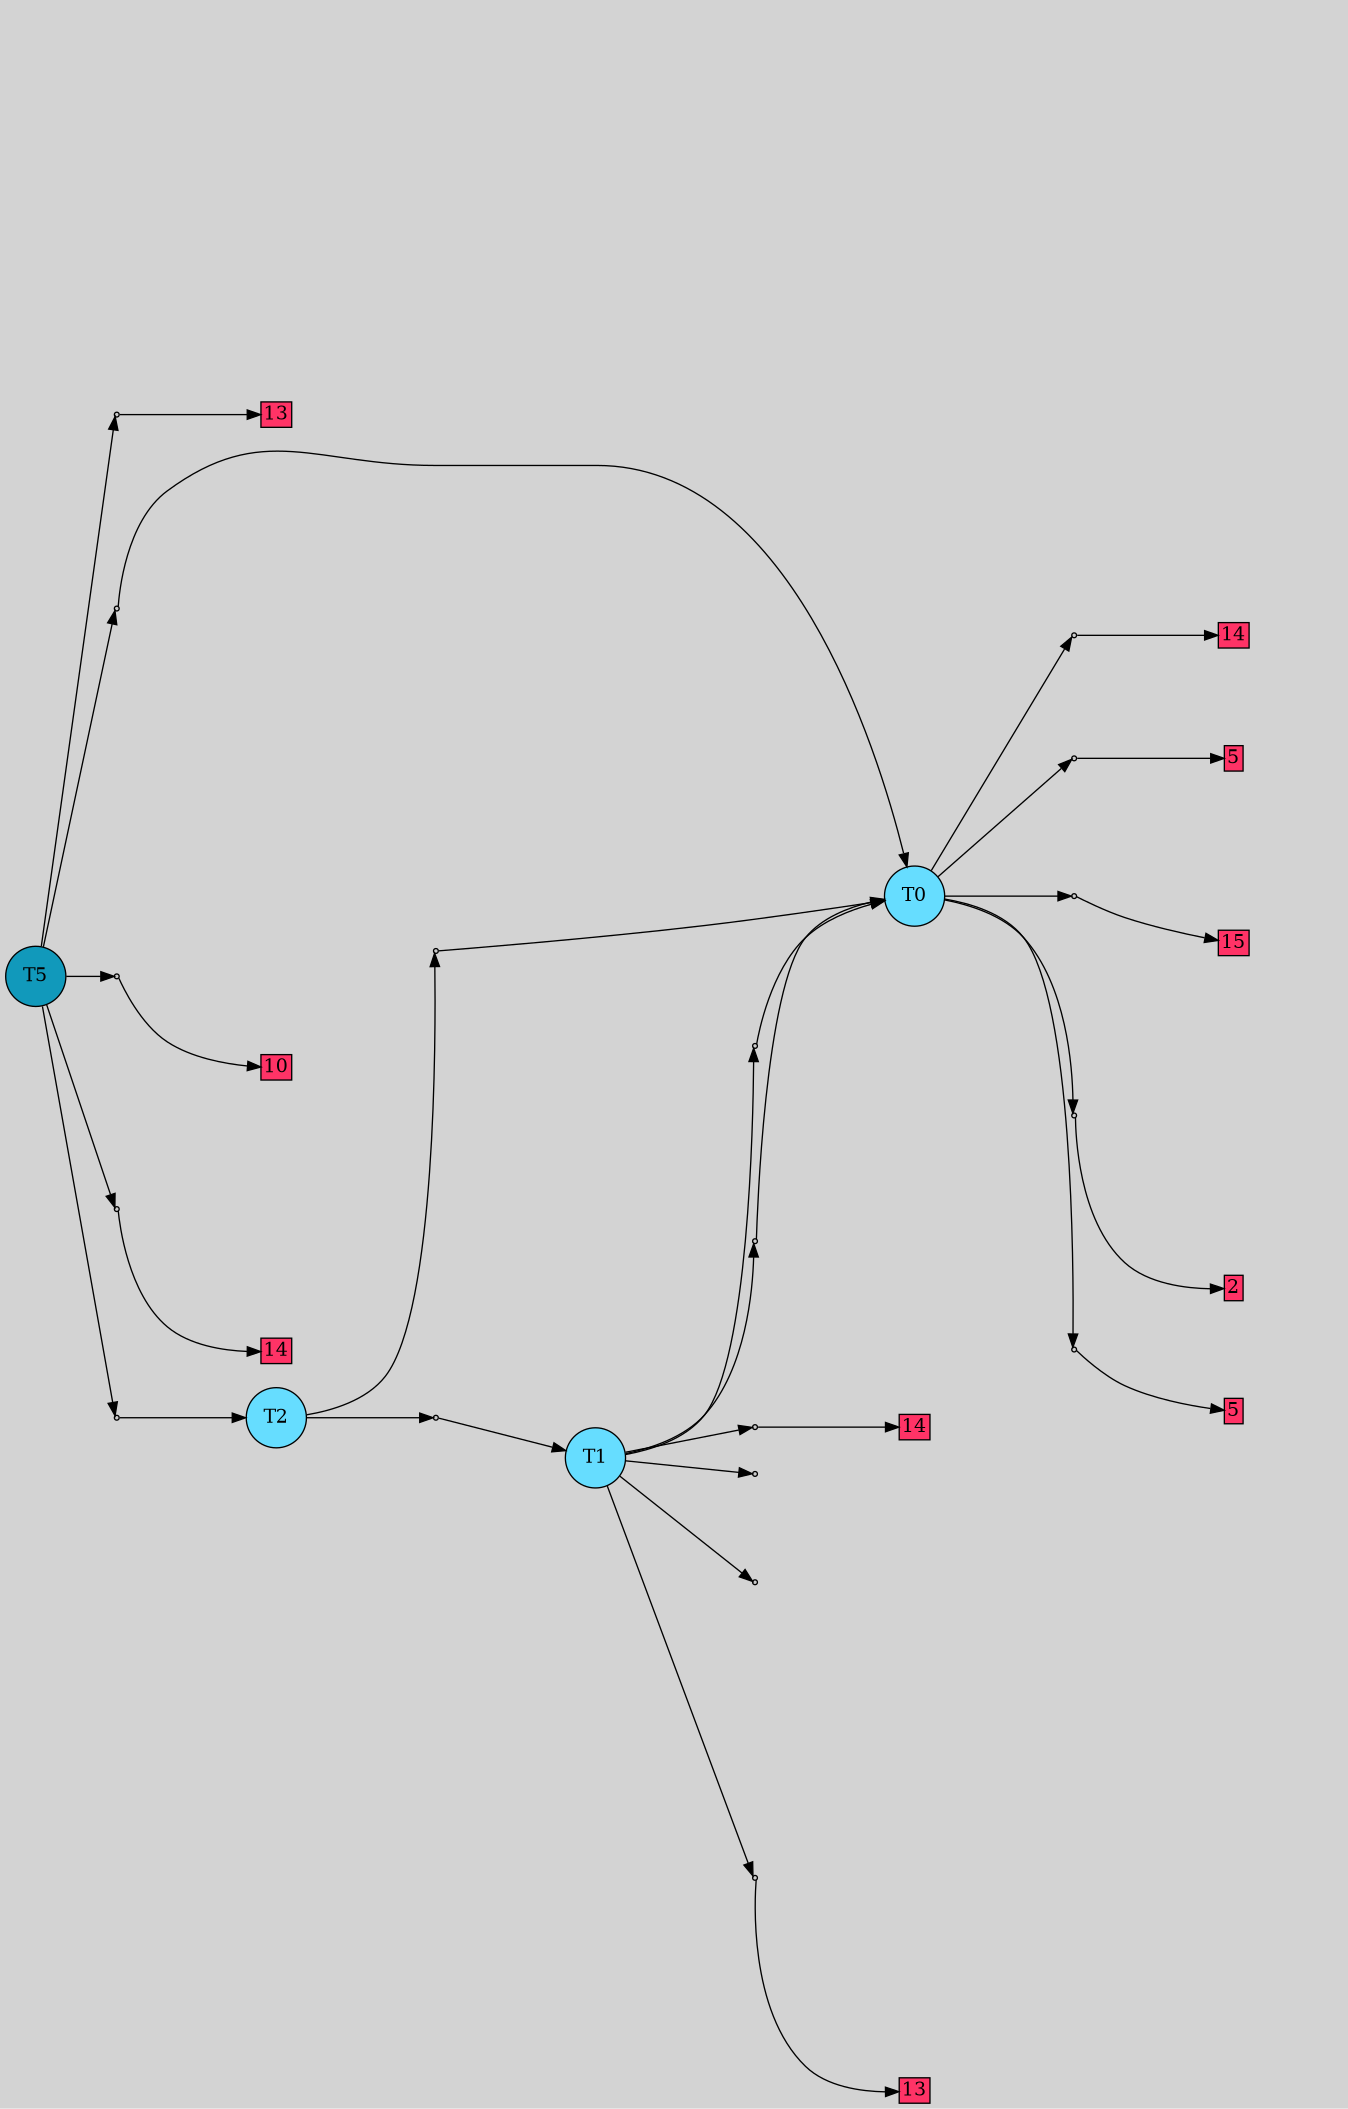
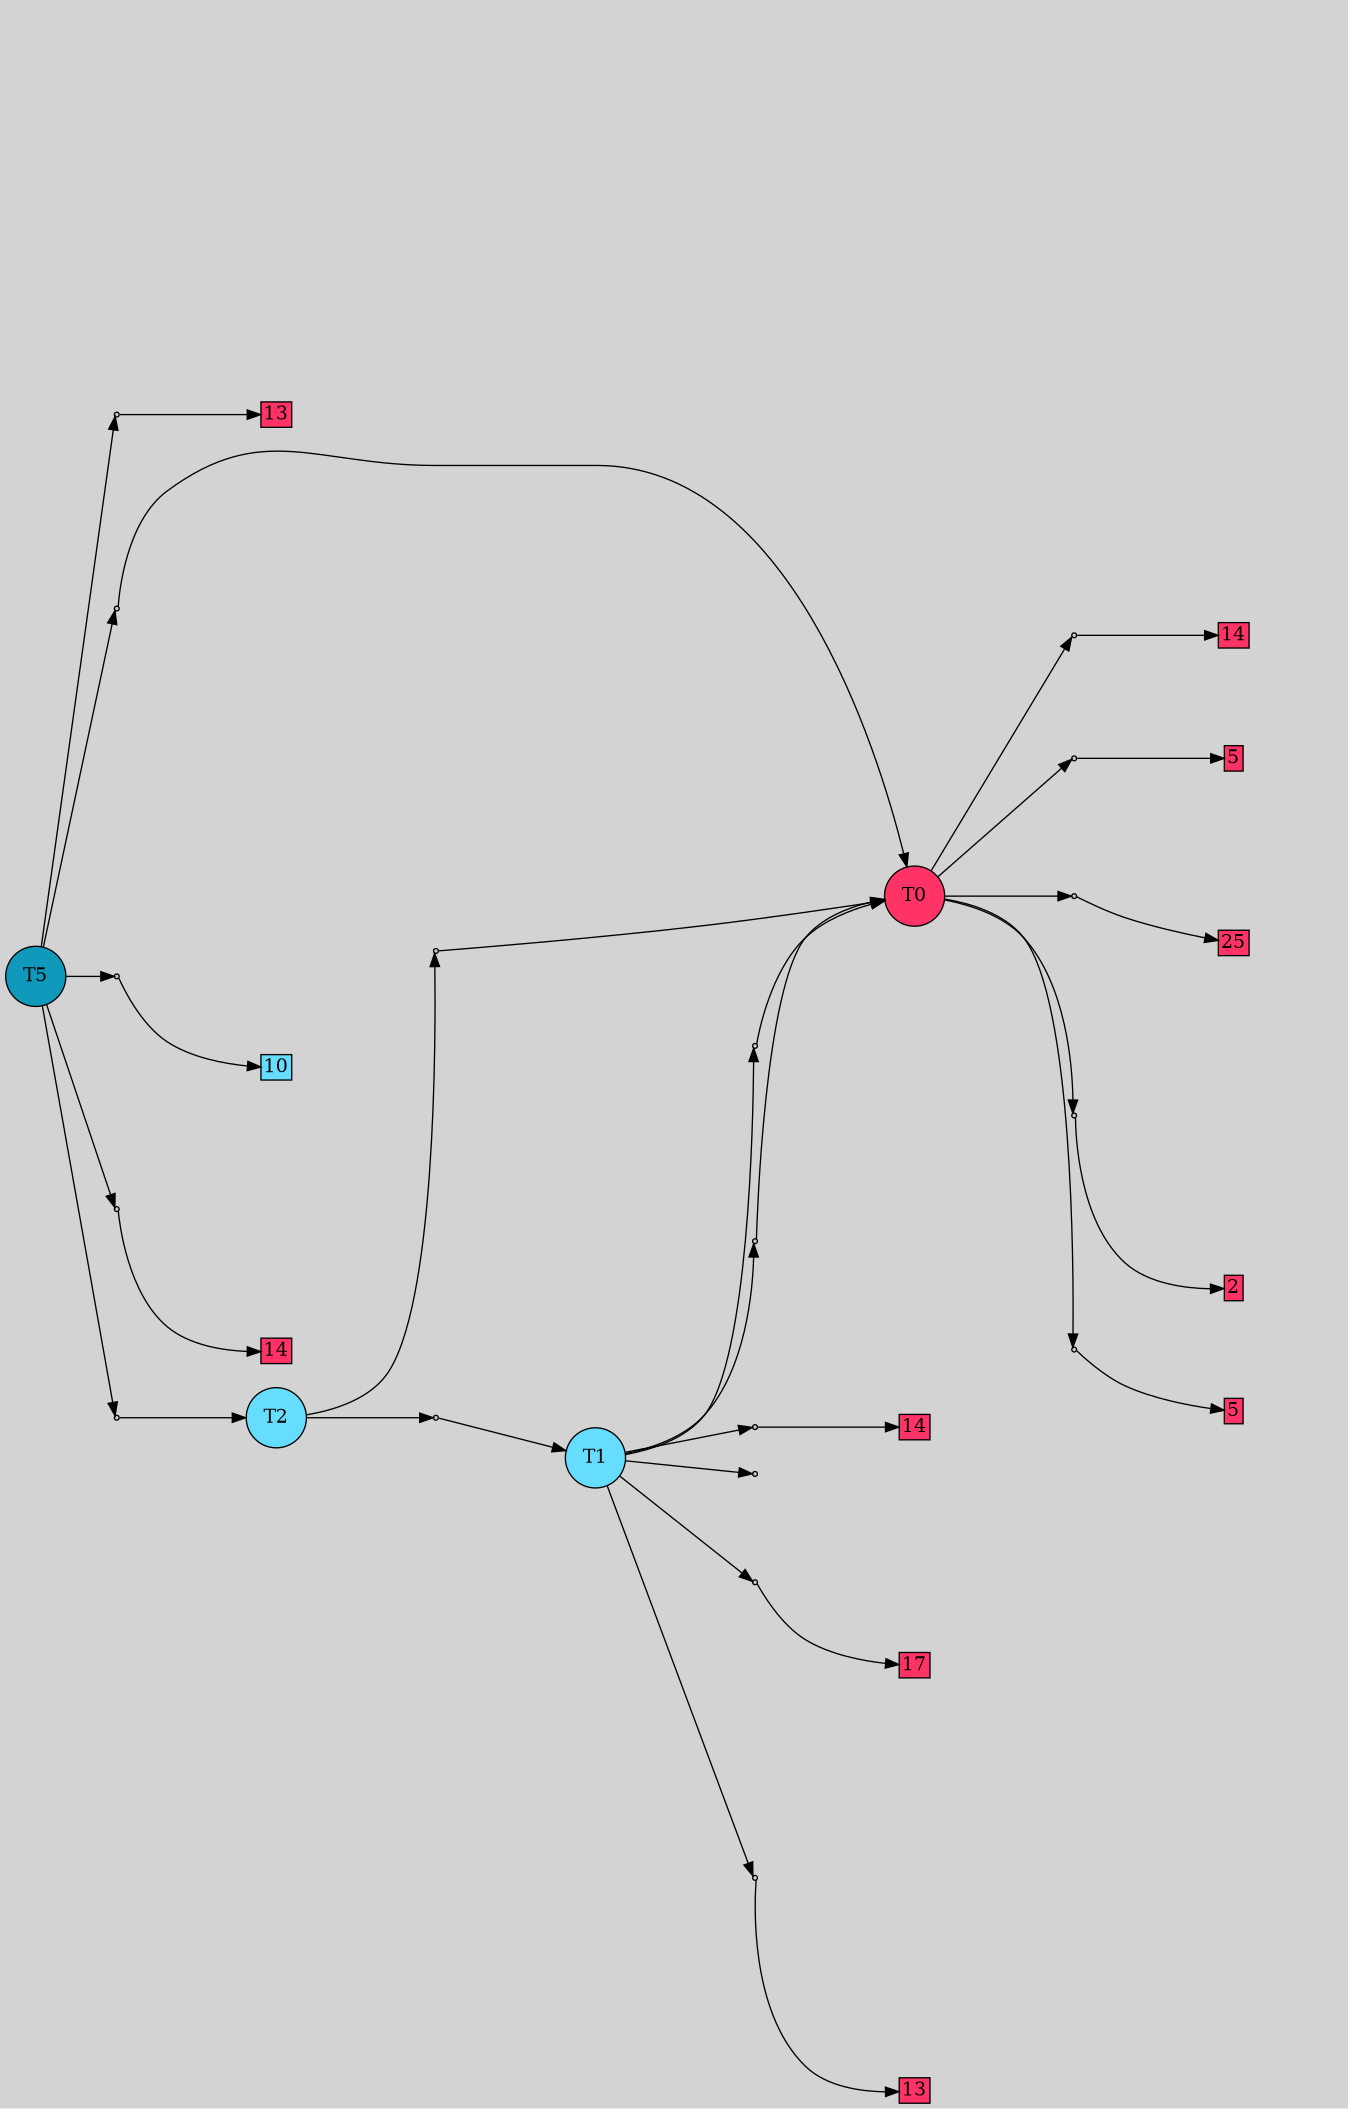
(915, 896) -> (915, 896)
(1234, 943) -> (1234, 943)
(276, 1067) -> (276, 1067)
none -> (915, 1665)
